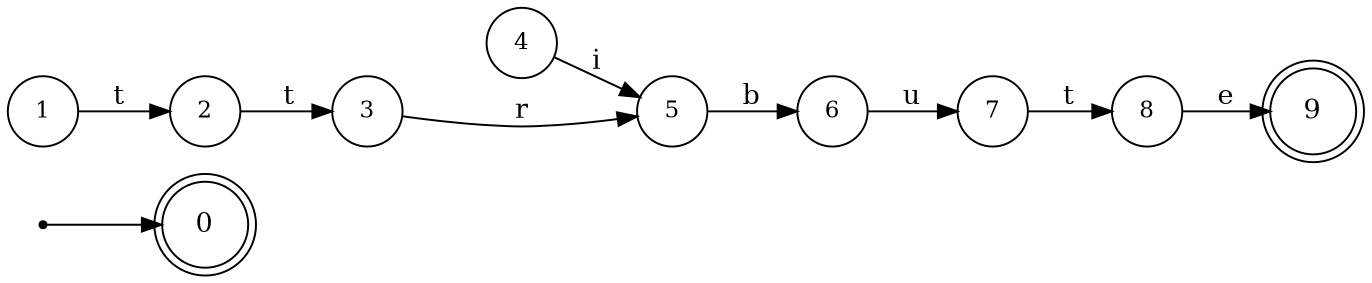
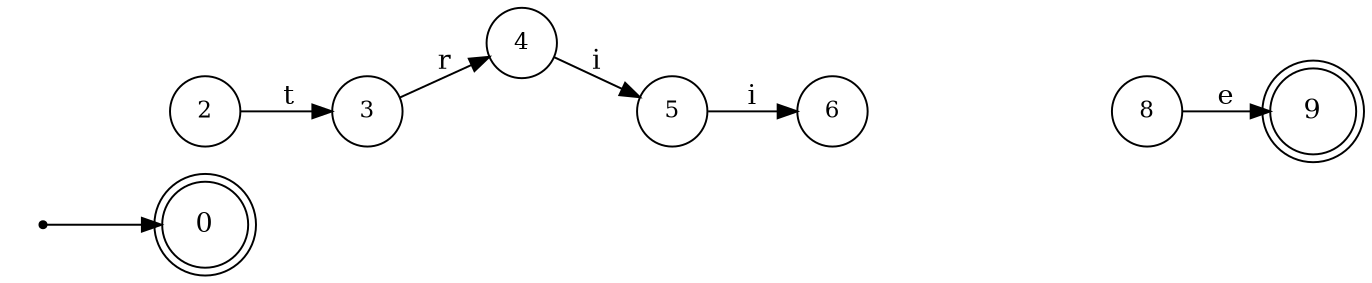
(752, 97) -> (752, 97)
(43, 111) -> none
(993, 111) -> none
(510, 126) -> (436, 81)
